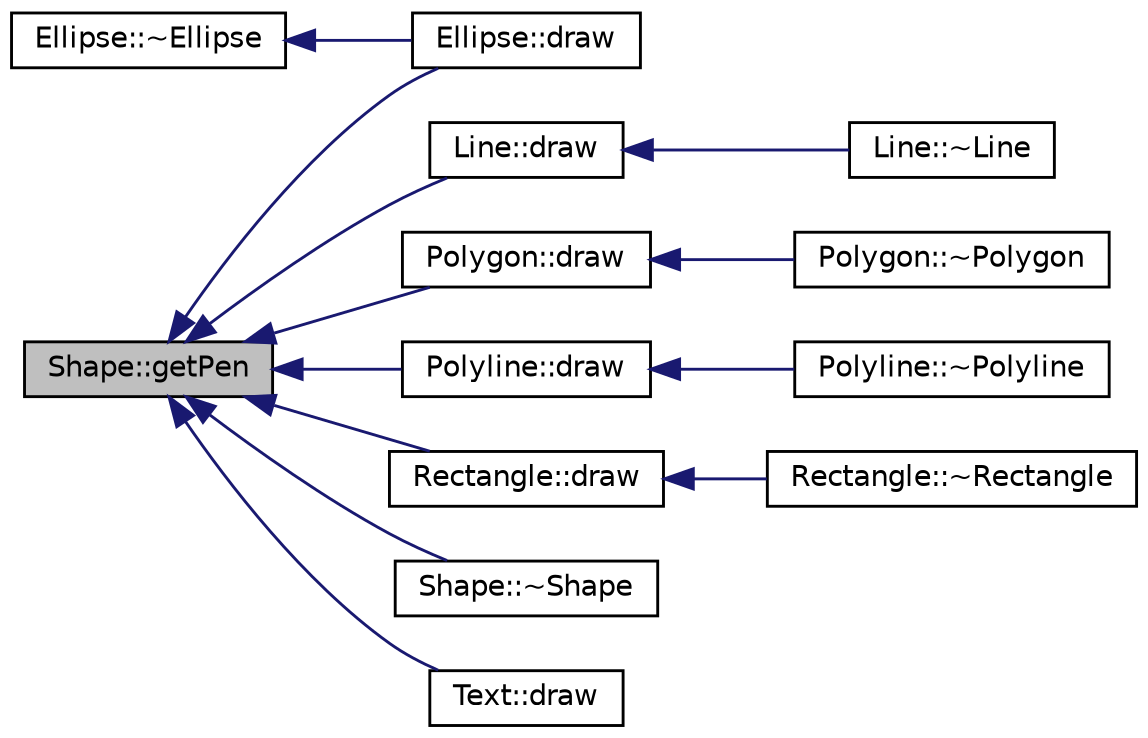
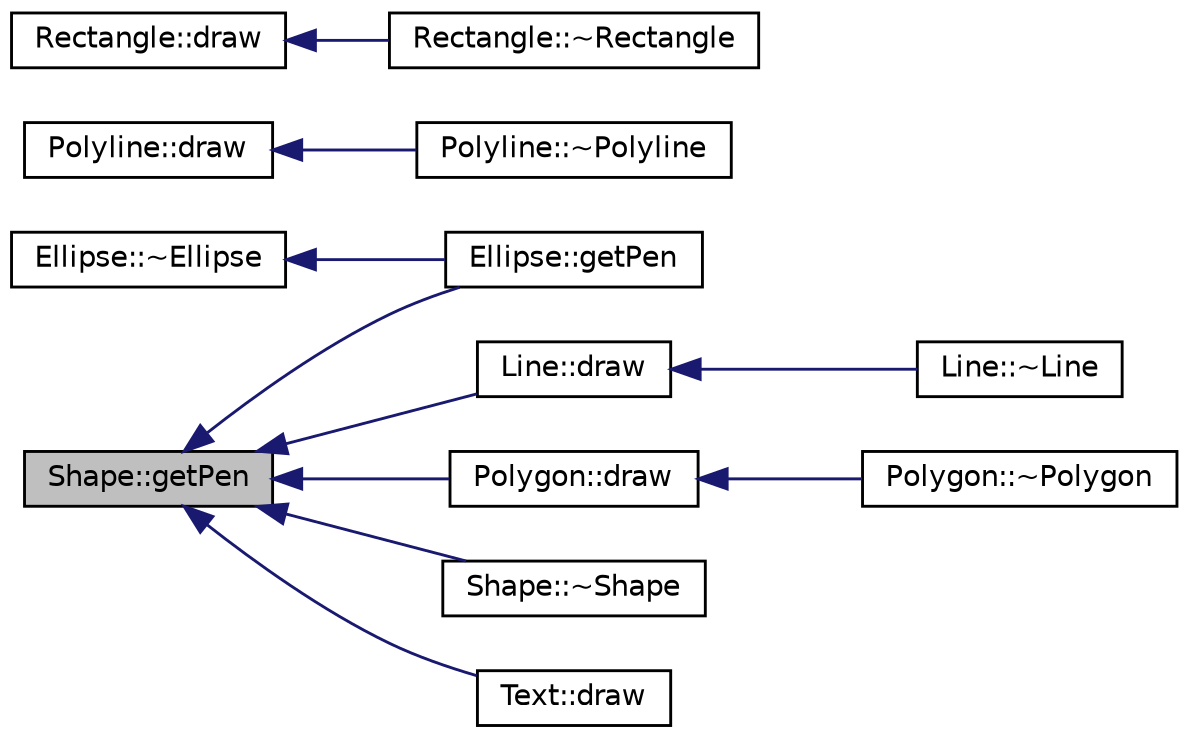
(526, 40) -> (574, 260)
(352, 369) -> none
(352, 428) -> none
